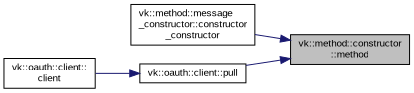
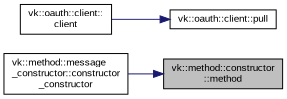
(263, 63) -> none
